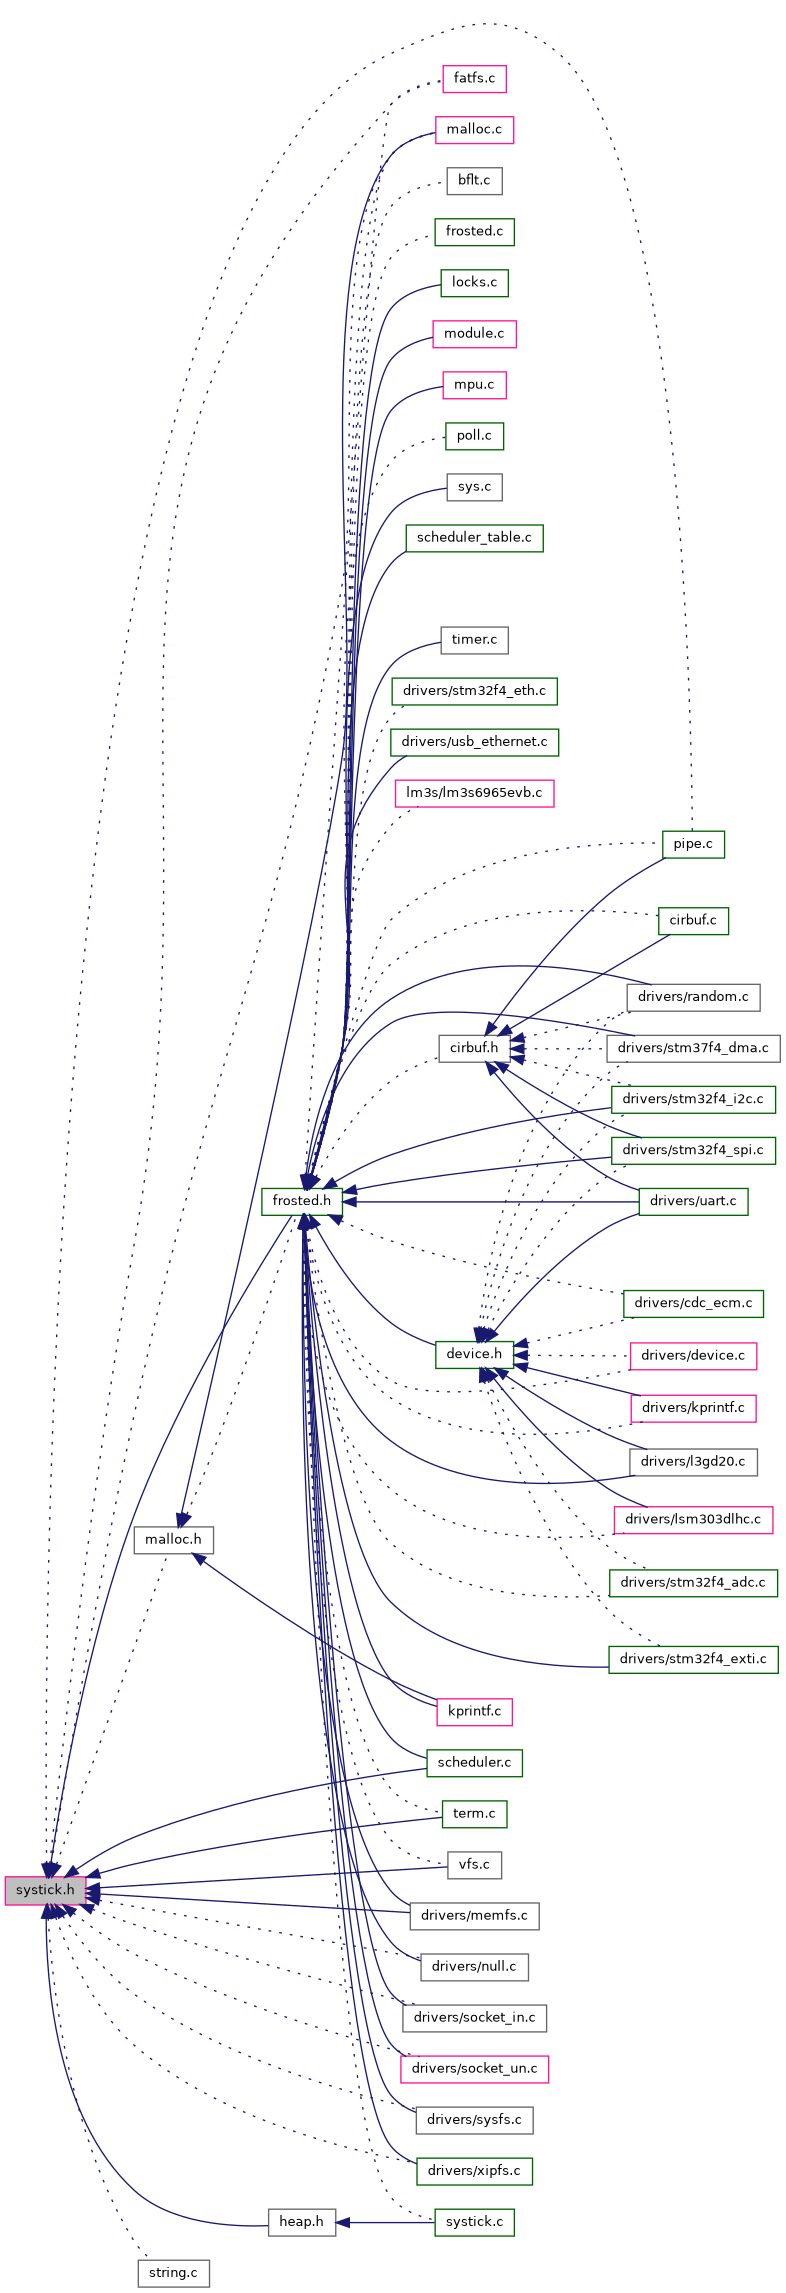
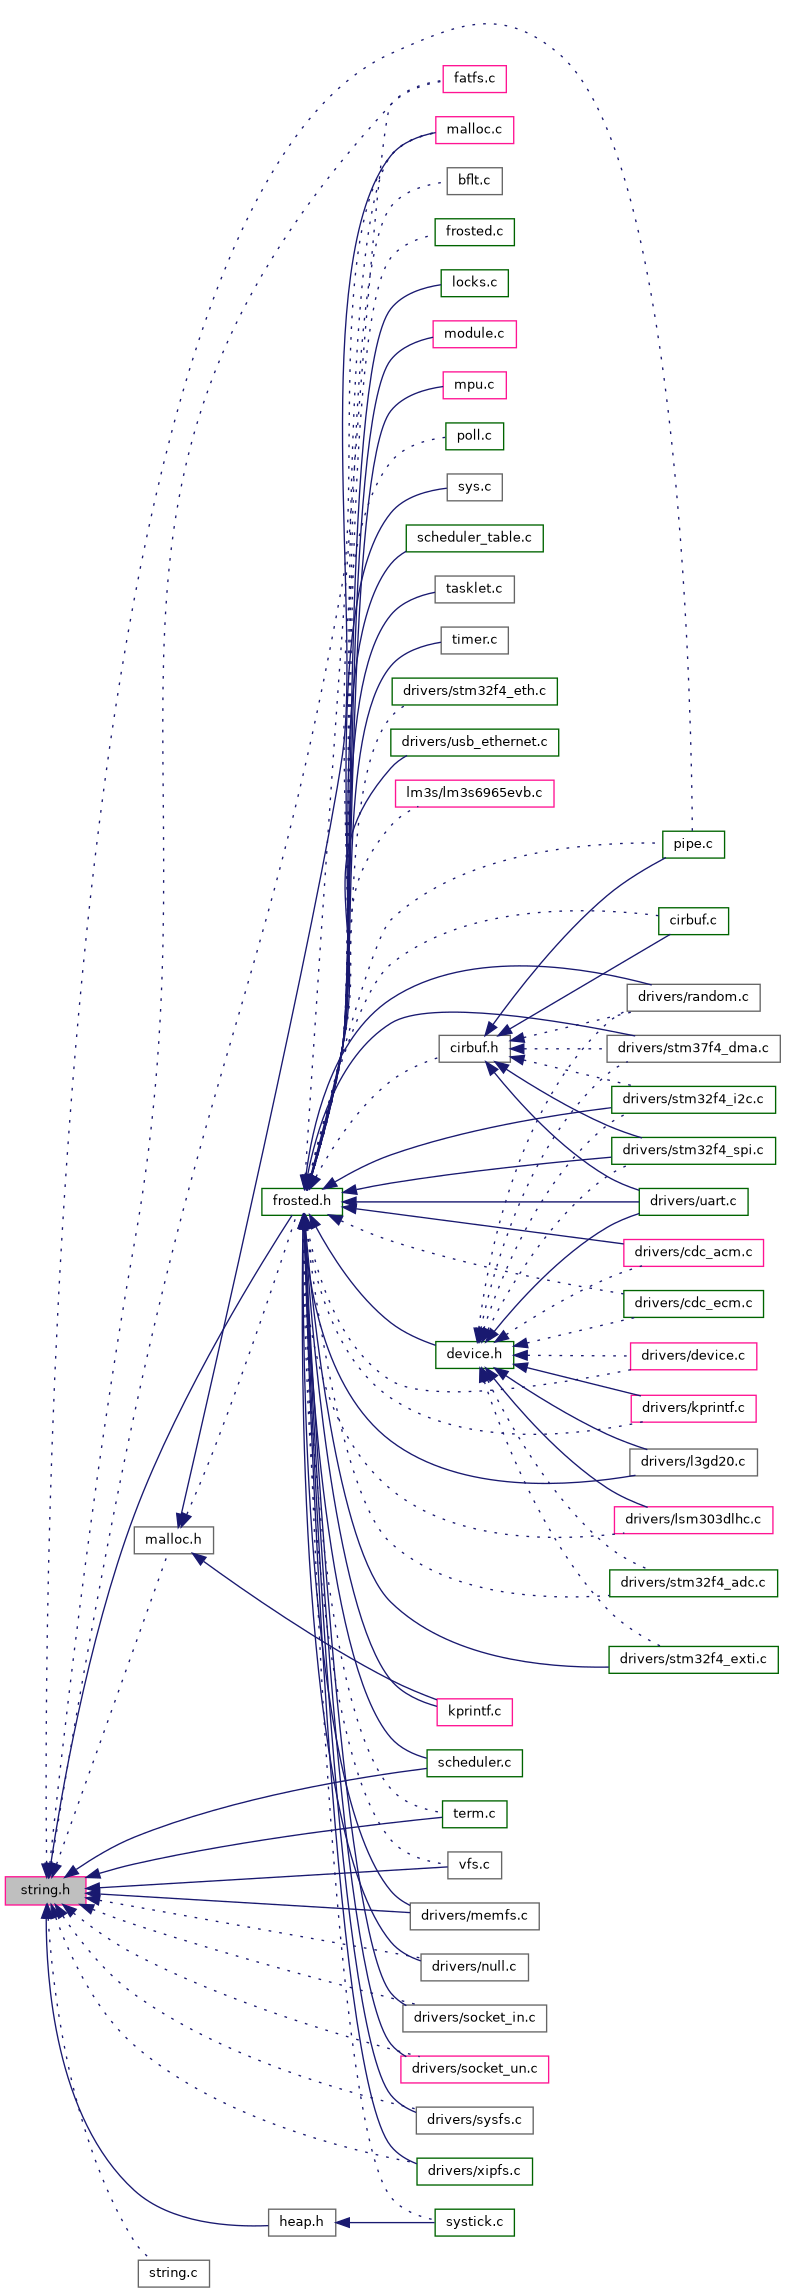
none -> (475, 589)
none -> (694, 1253)
(46, 1891) -> (46, 1891)
